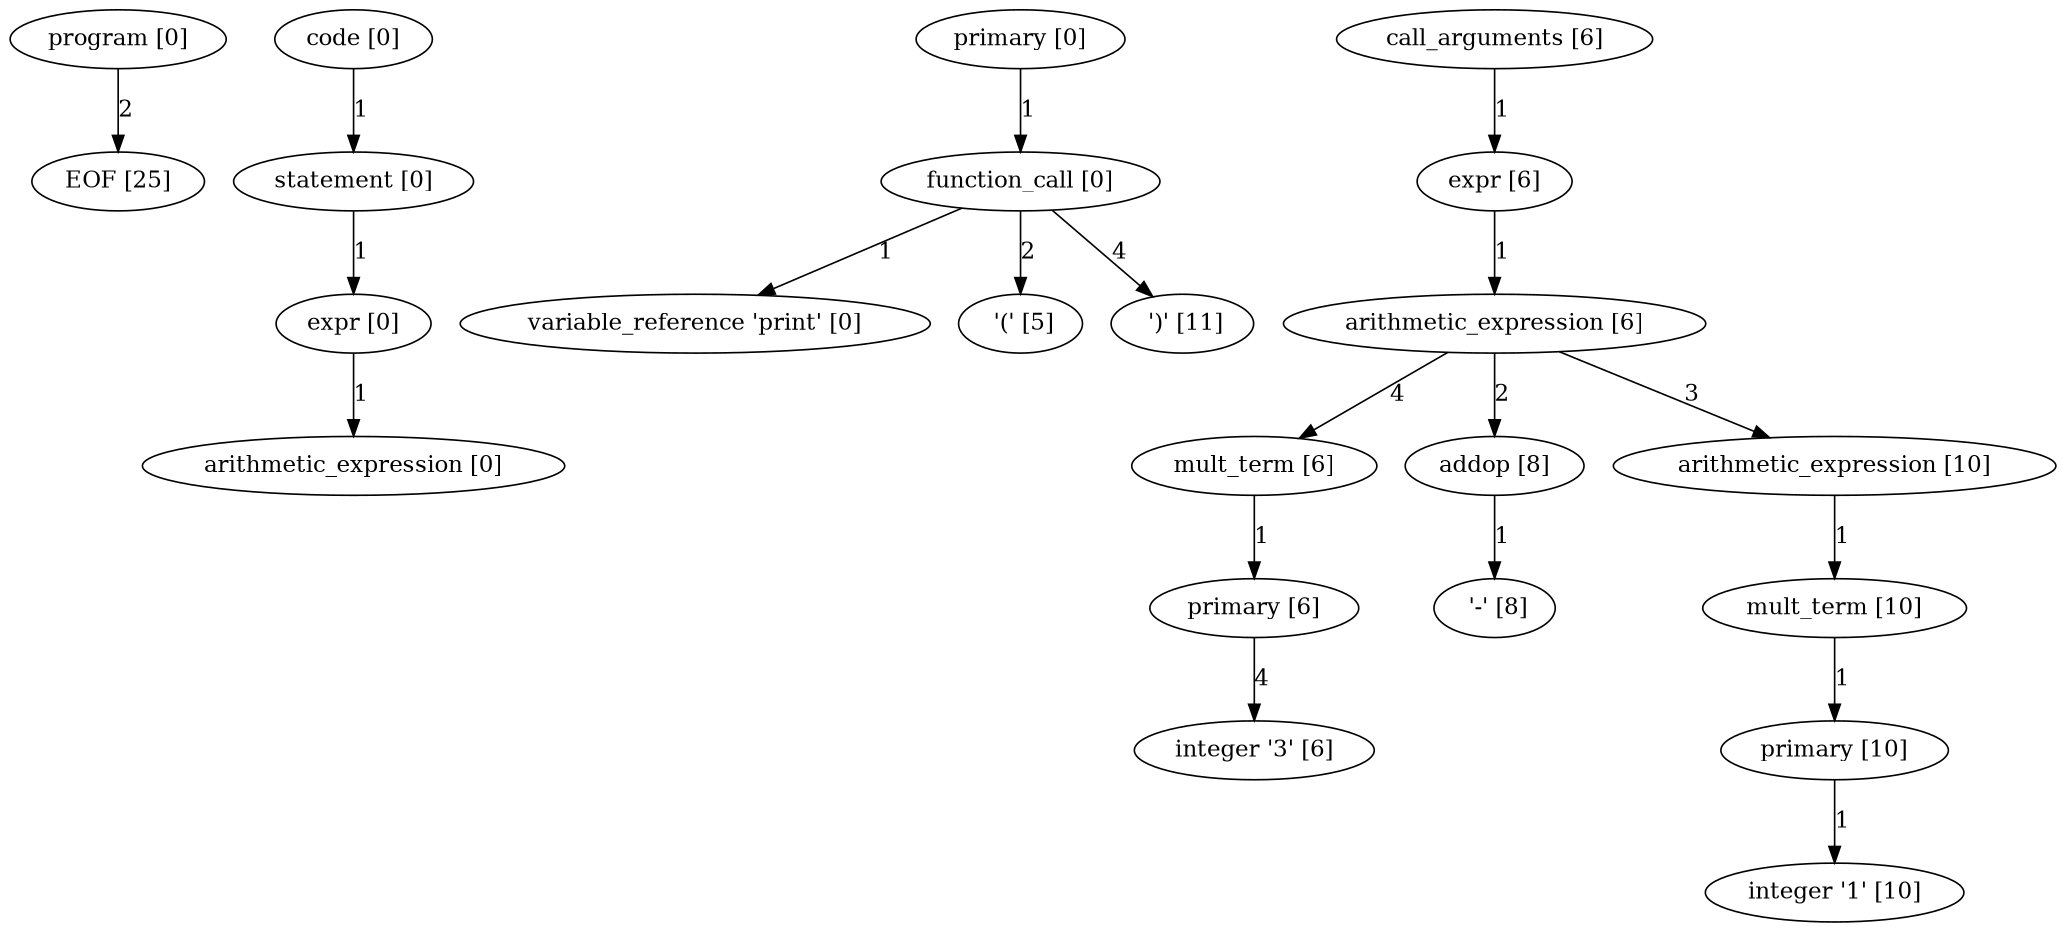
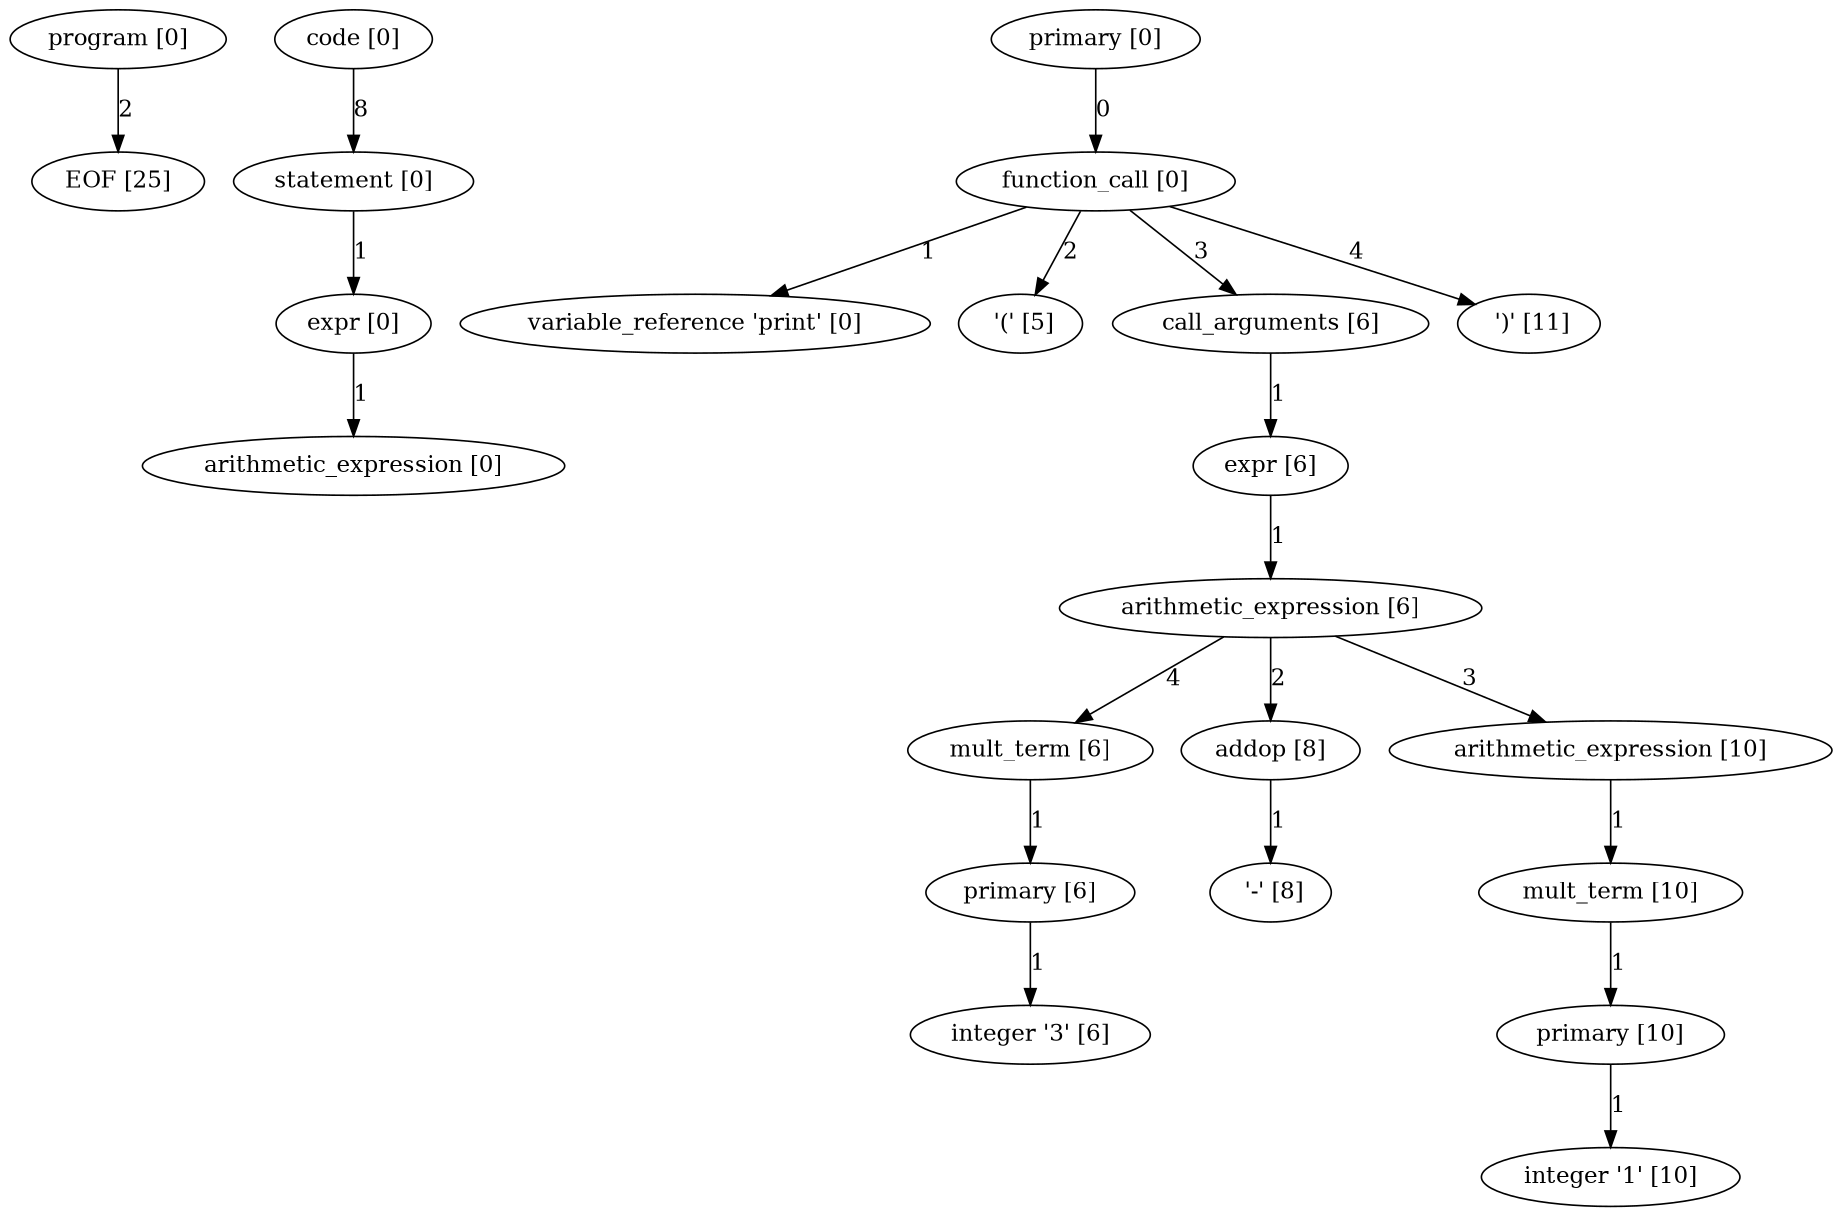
(362, 110) -> (362, 110)
(1029, 110) -> (1104, 110)
none -> (1176, 247)
(1262, 679) -> (1039, 964)
